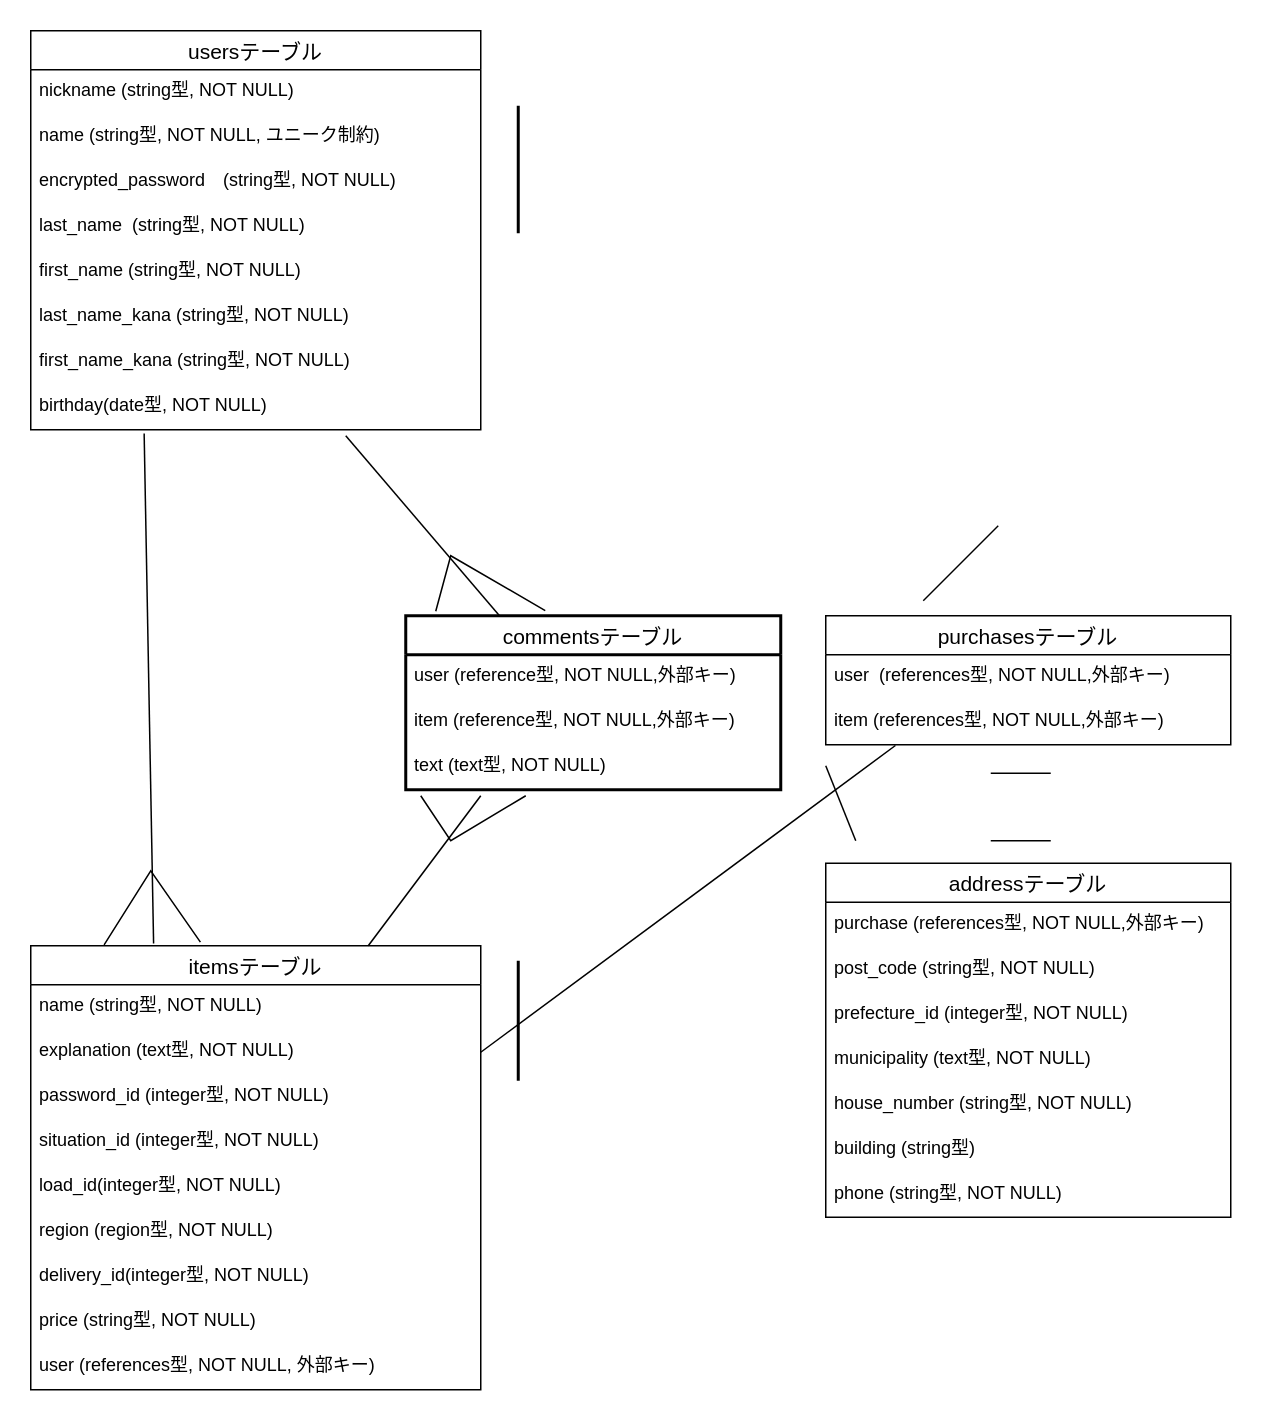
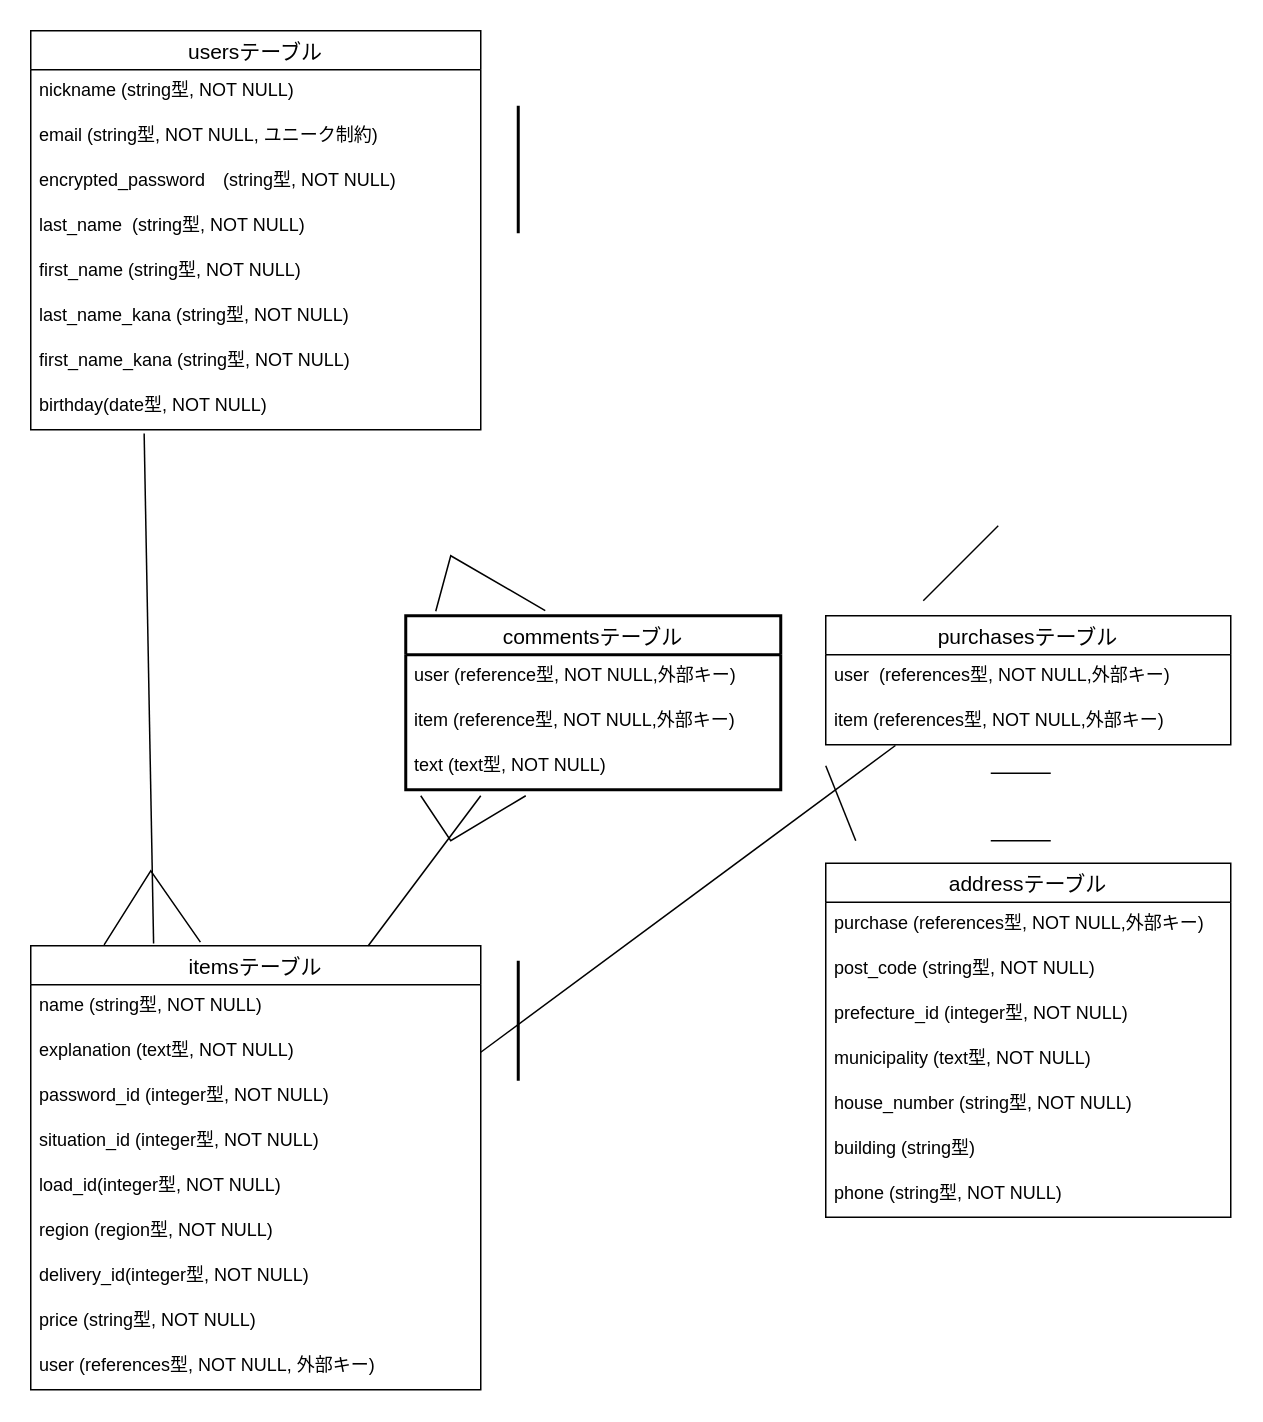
(212, 135) -> (212, 135)
(423, 526) -> none
